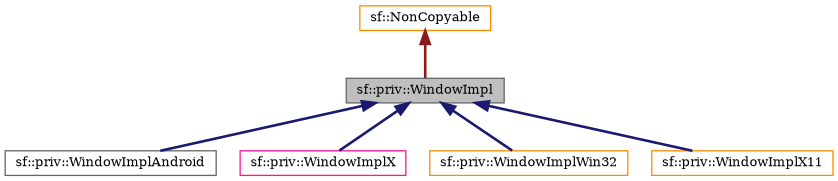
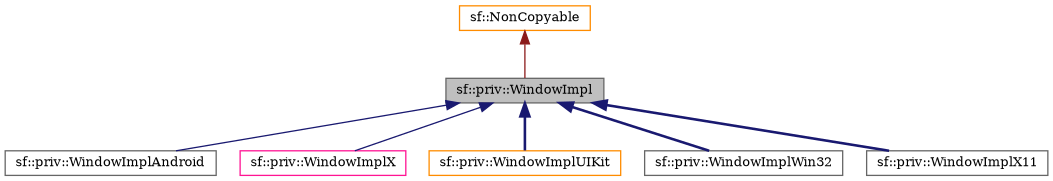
(425, 61) -> (525, 61)
(261, 128) -> (311, 128)
(369, 131) -> (418, 129)
none -> (525, 163)
(529, 163) -> (744, 163)
(742, 163) -> (957, 163)
